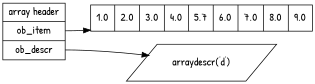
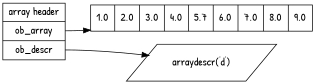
(34, 30) -> (34, 30)
